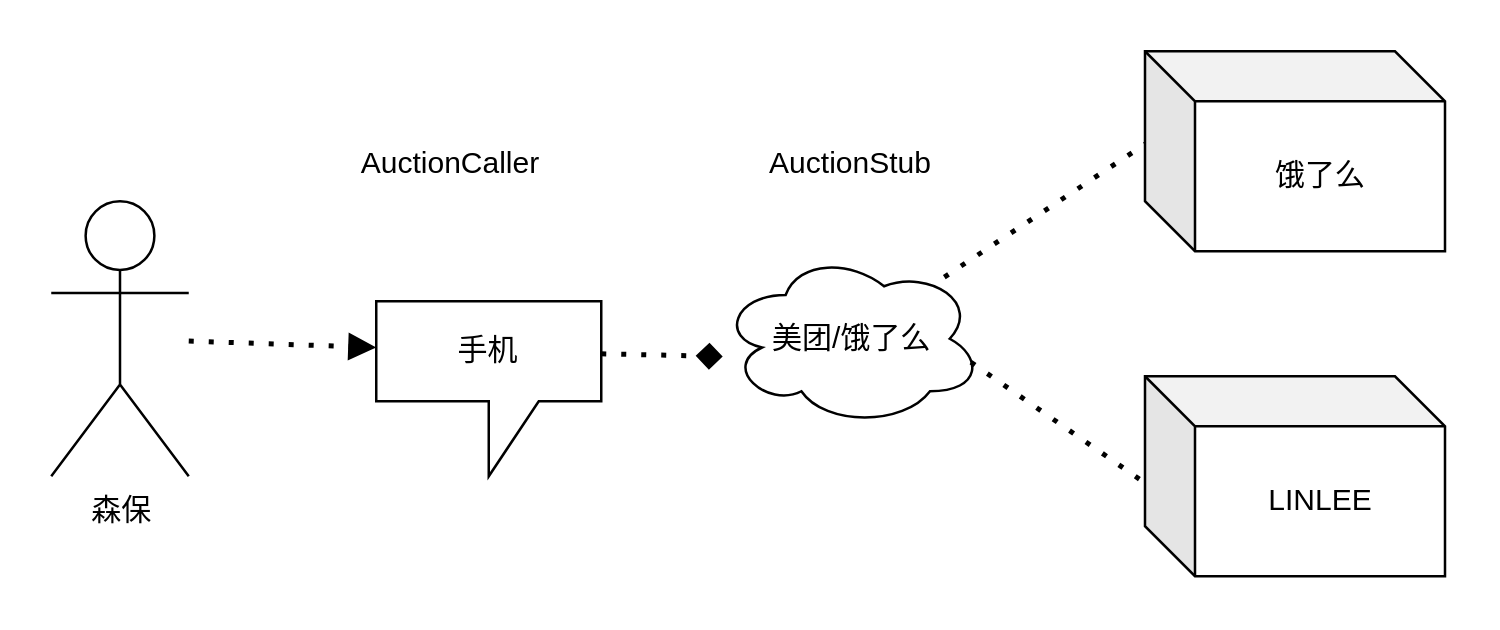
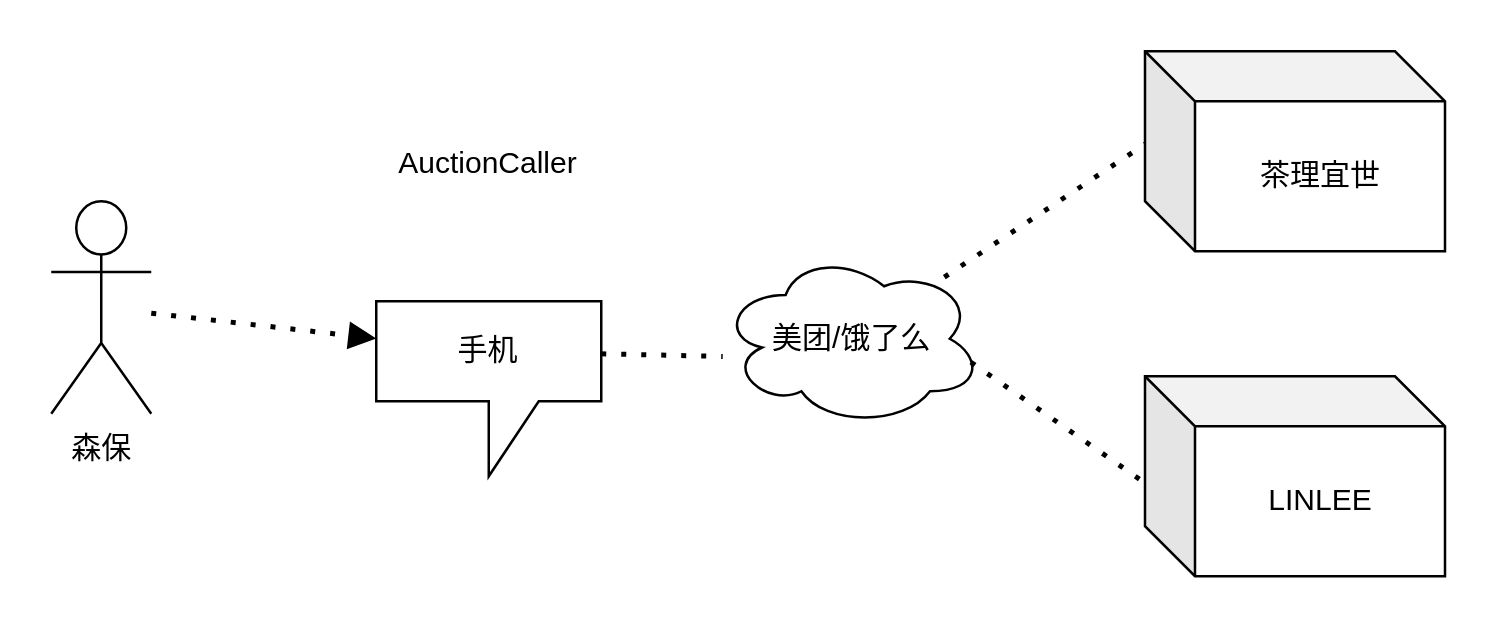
(451, 164) -> (489, 164)
(851, 164) -> none
(1321, 176) -> (1321, 176)
(120, 339) -> (101, 308)
(696, 356) -> (708, 356)
